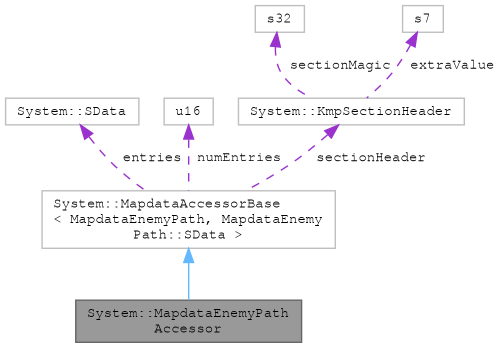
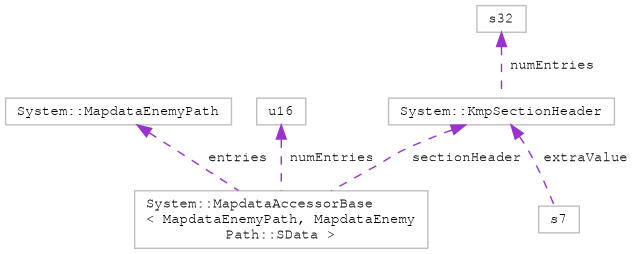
(337, 65) -> (548, 65)
(391, 74) -> (539, 170)
(72, 112) -> (119, 112)
(189, 321) -> none
